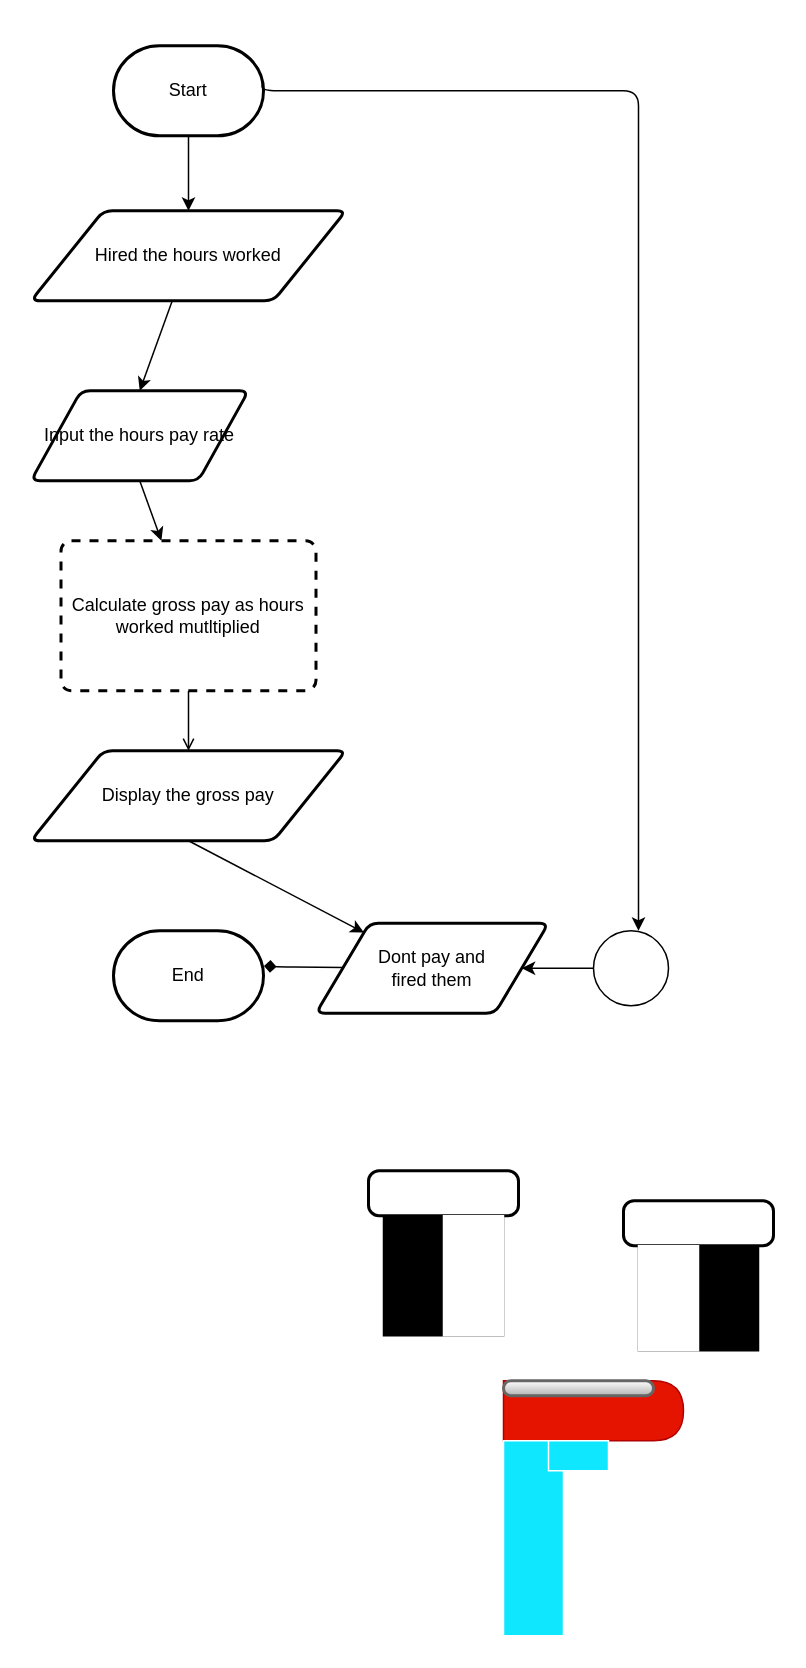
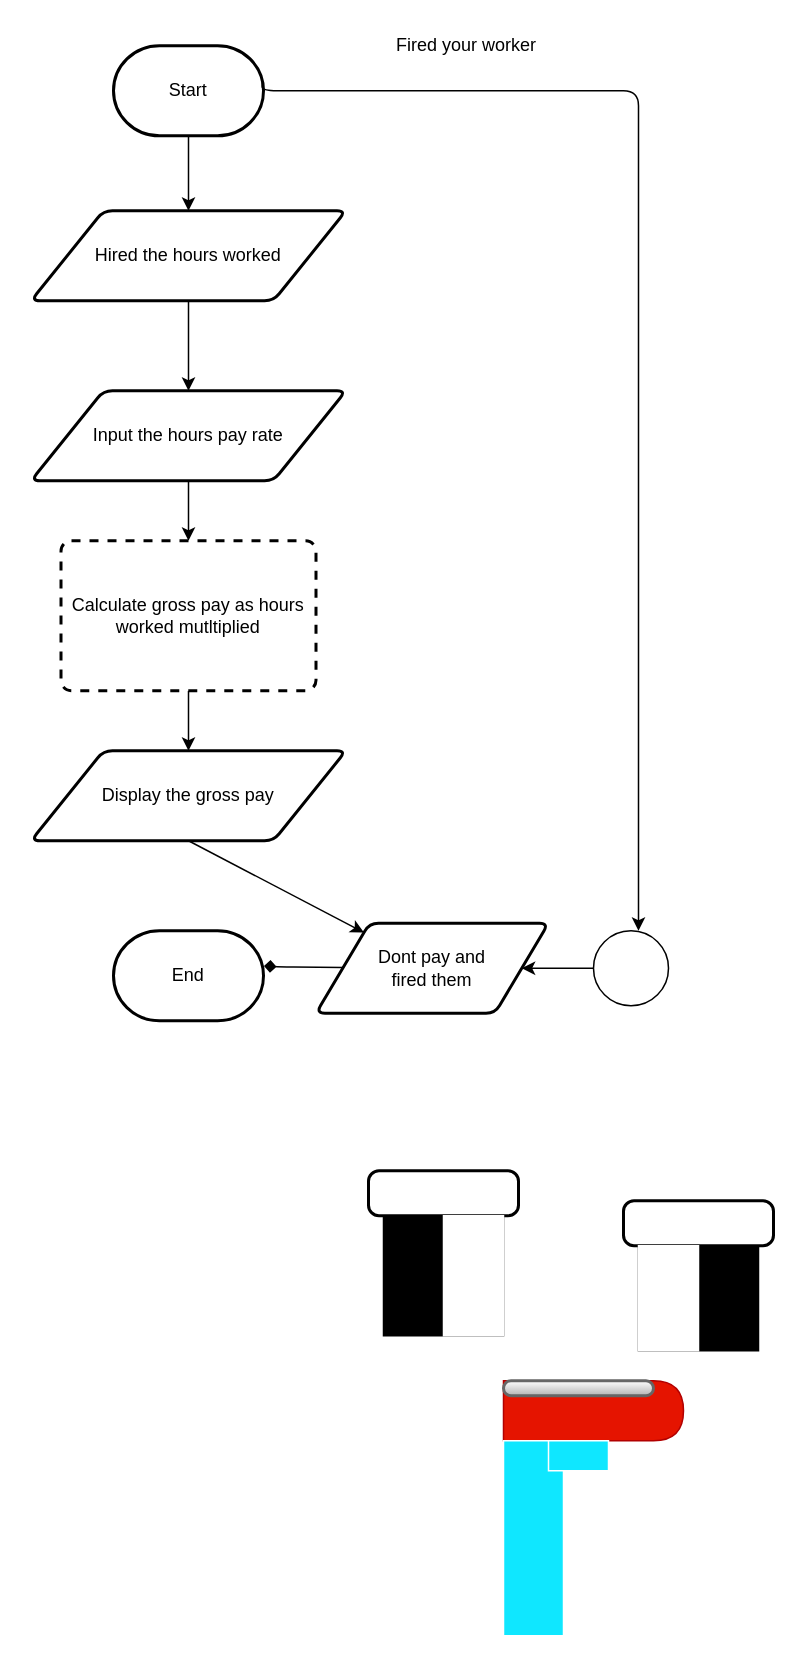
none -> (466, 46)
(140, 436) -> (188, 436)
(188, 741) -> (188, 739)
